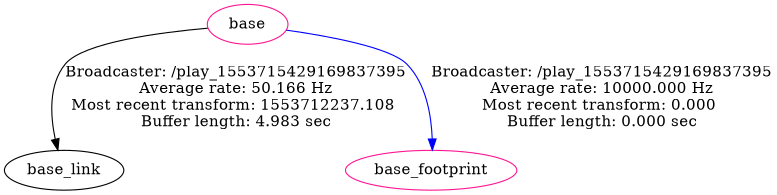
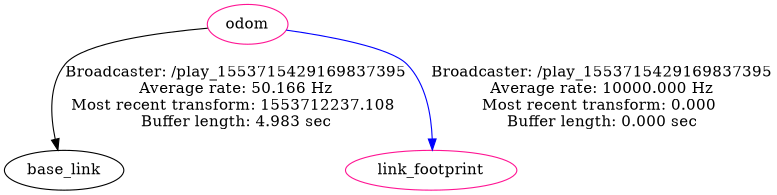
(248, 24) -> (248, 24)
(431, 170) -> (431, 170)
